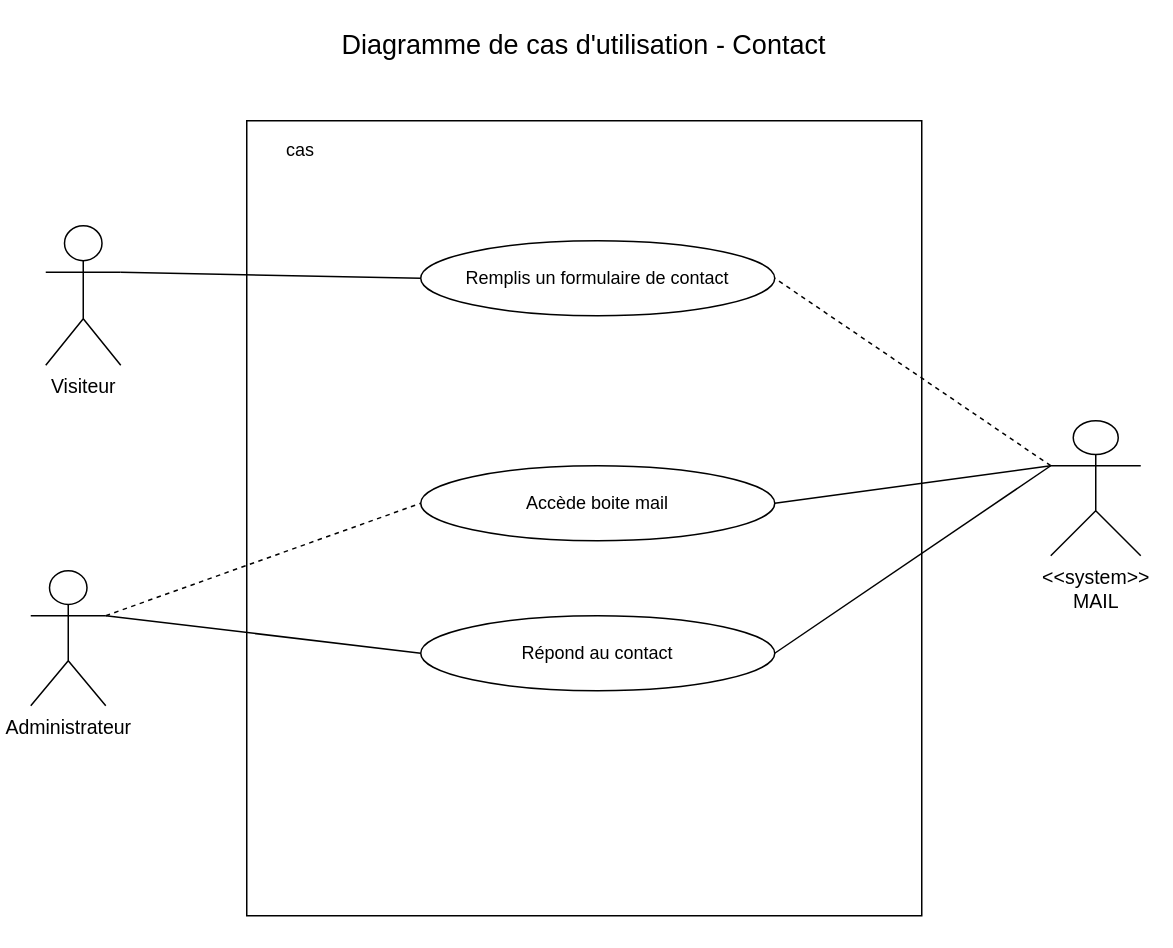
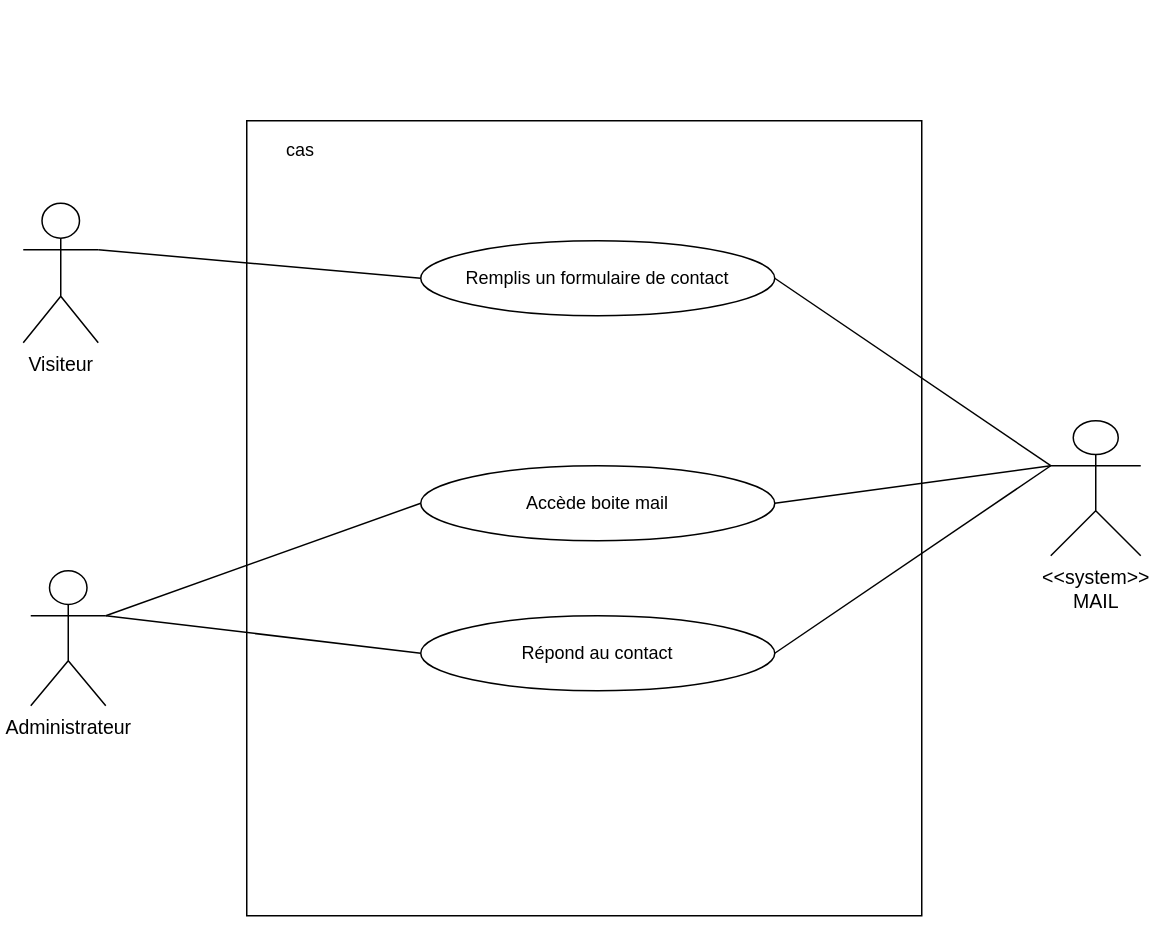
(584, 46) -> none
(83, 296) -> (61, 273)
(912, 371) -> (912, 371)
(264, 559) -> (264, 559)
